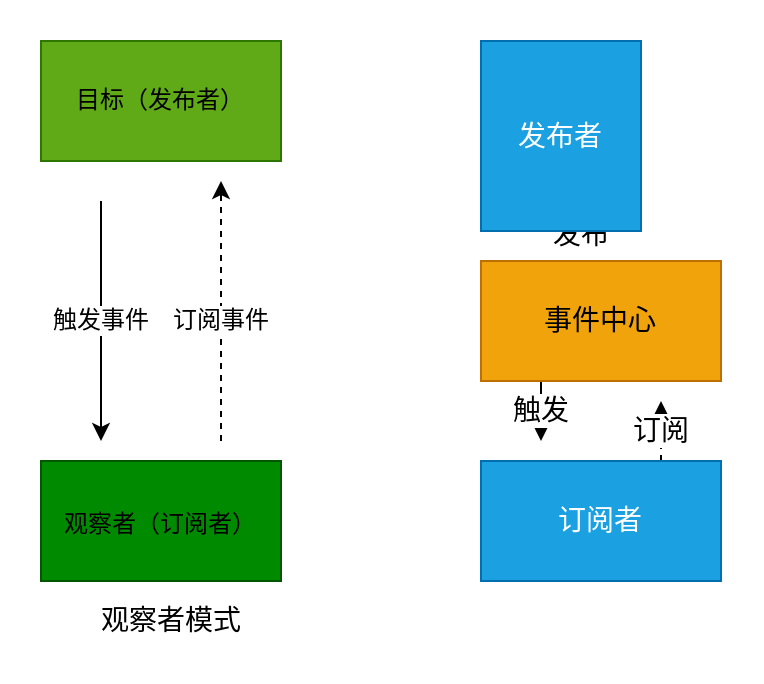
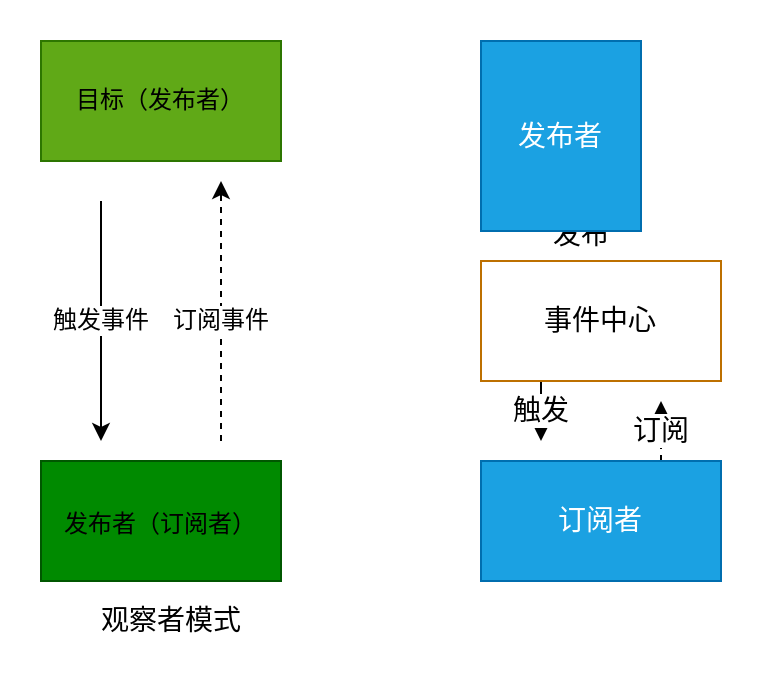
(601, 321) -> (601, 321)
(161, 521) -> (161, 521)
